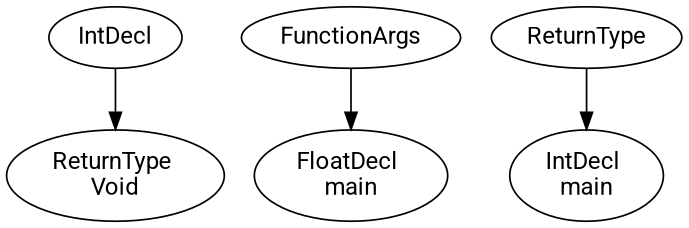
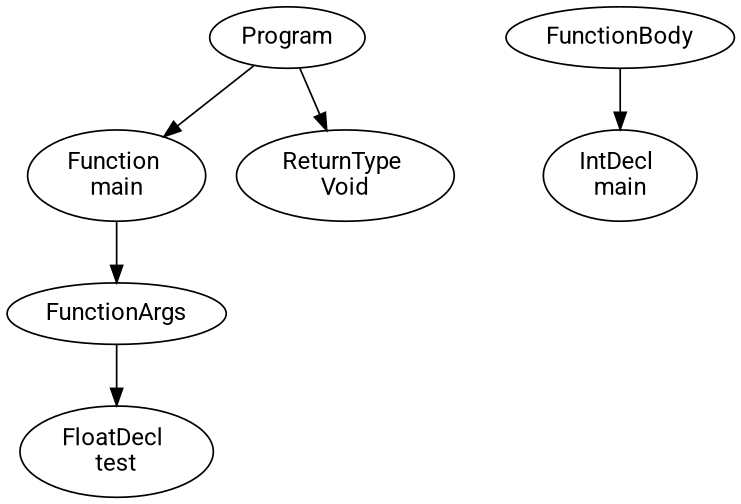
(115, 38) -> (287, 38)
(587, 38) -> (620, 38)
none -> (117, 176)
(351, 176) -> (117, 452)
